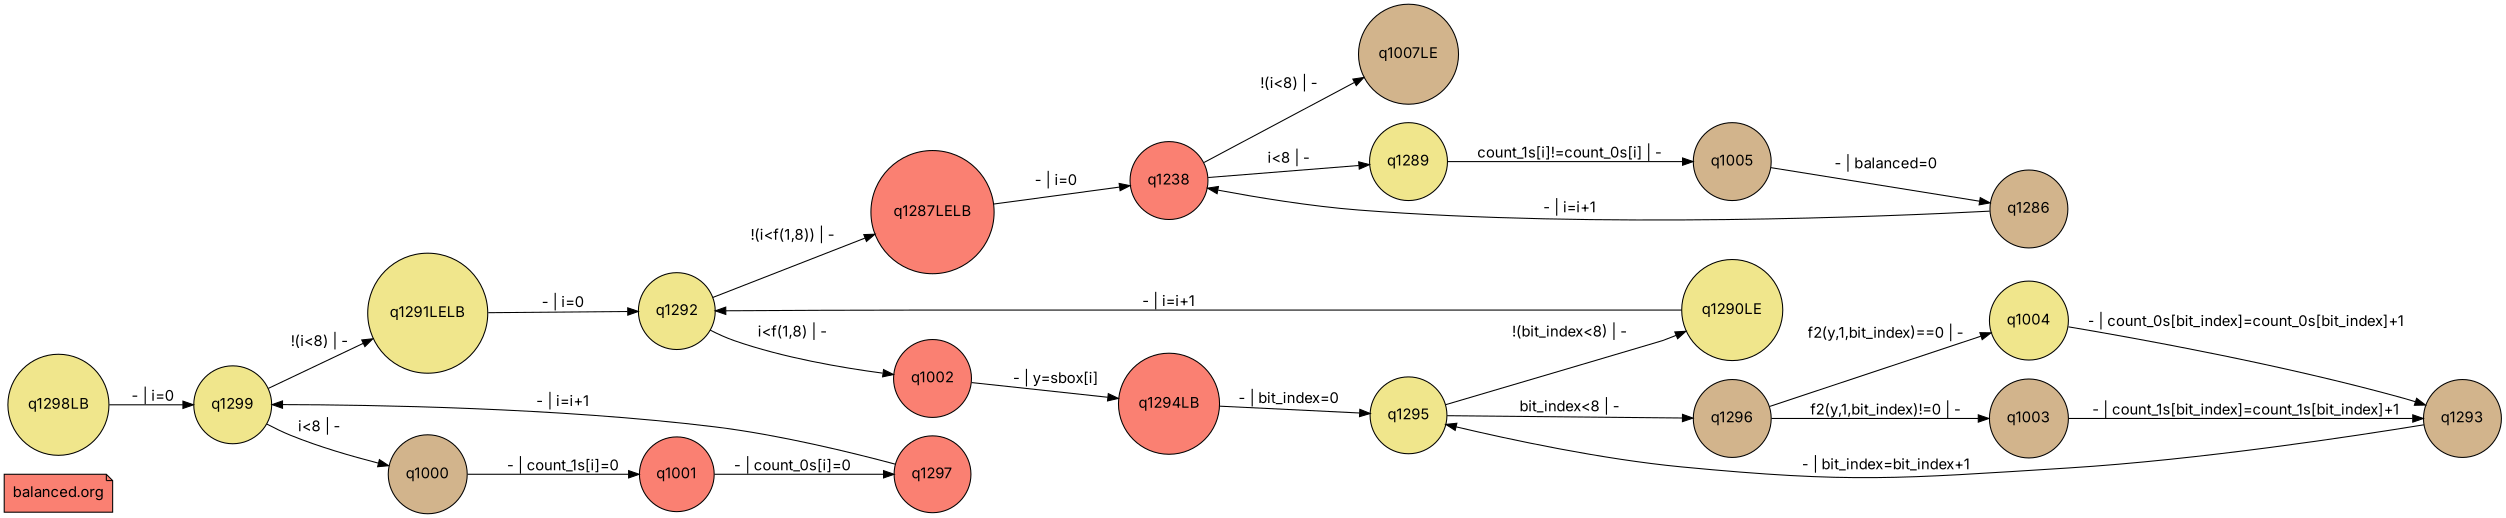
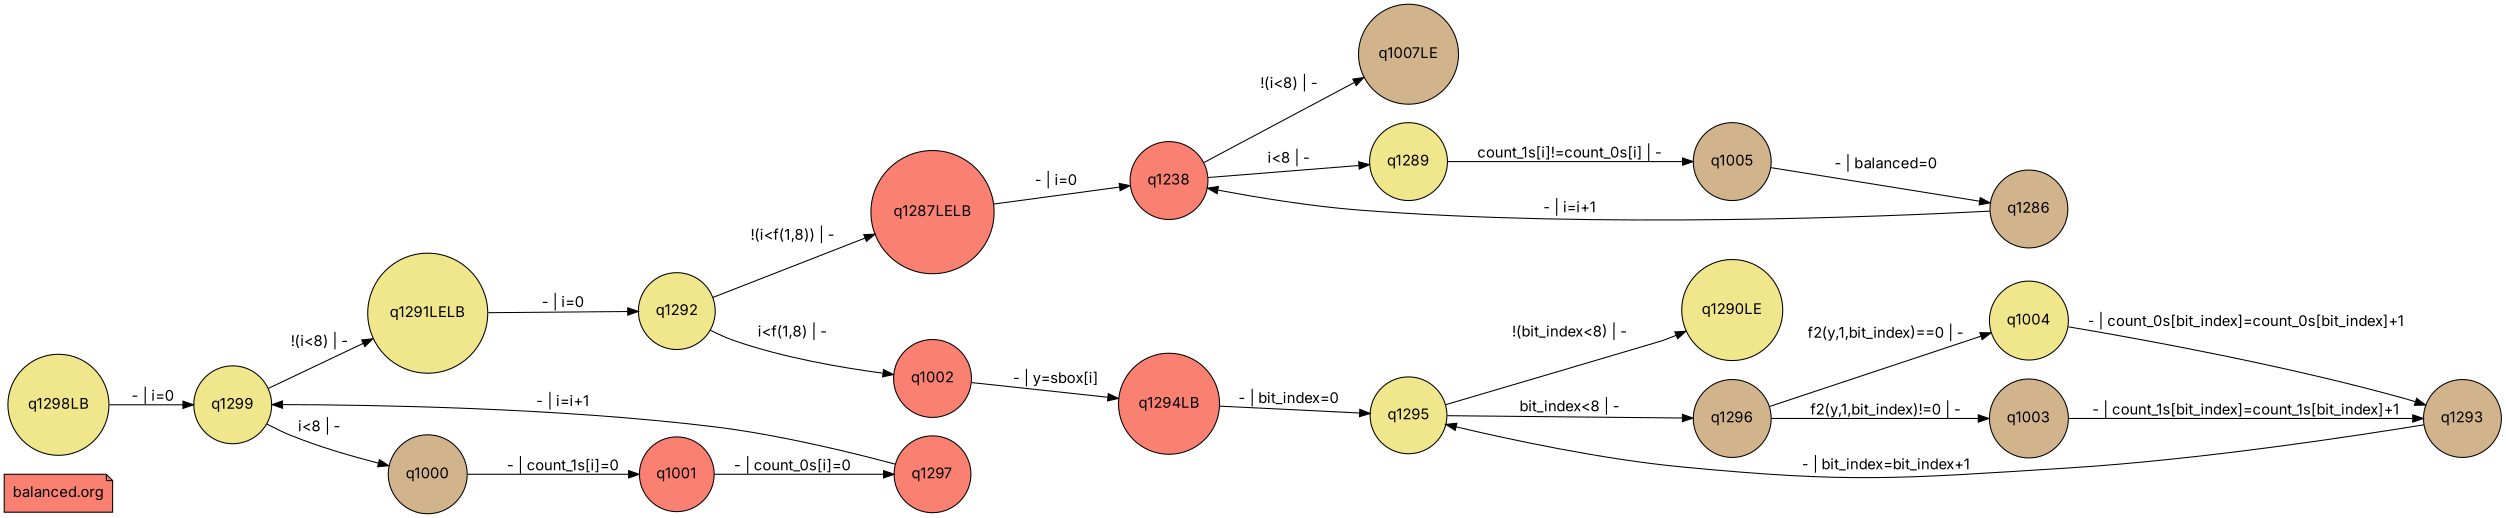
(1204, 310) -> none
